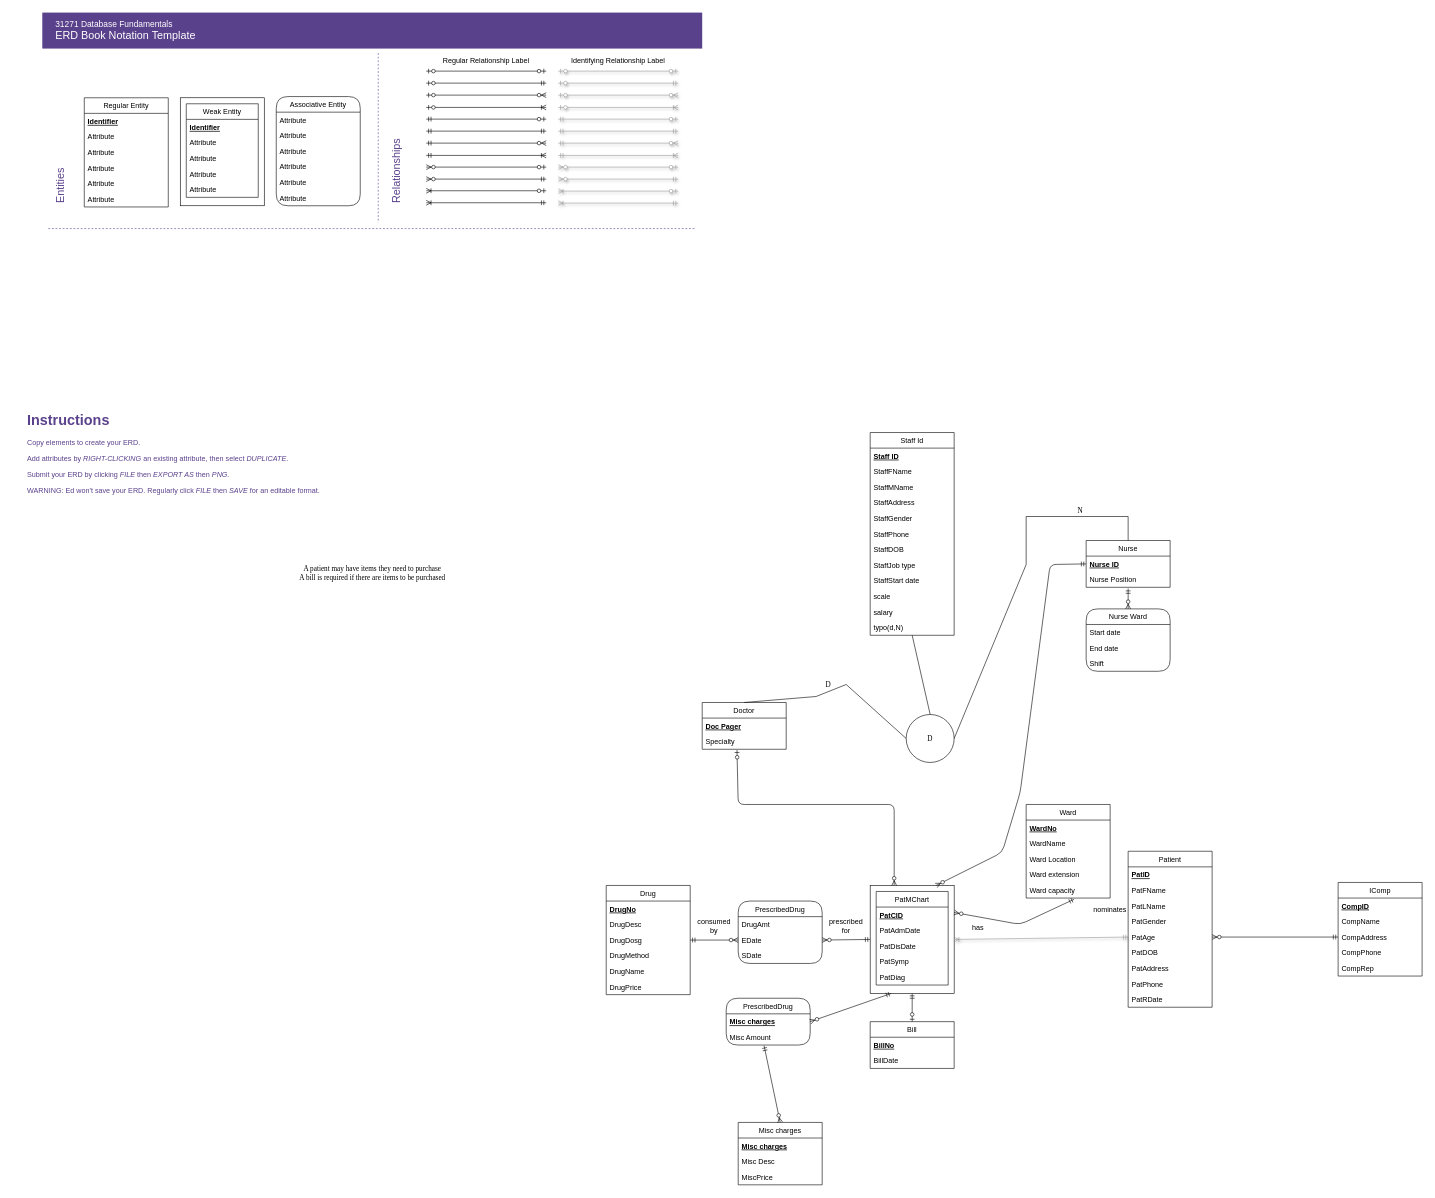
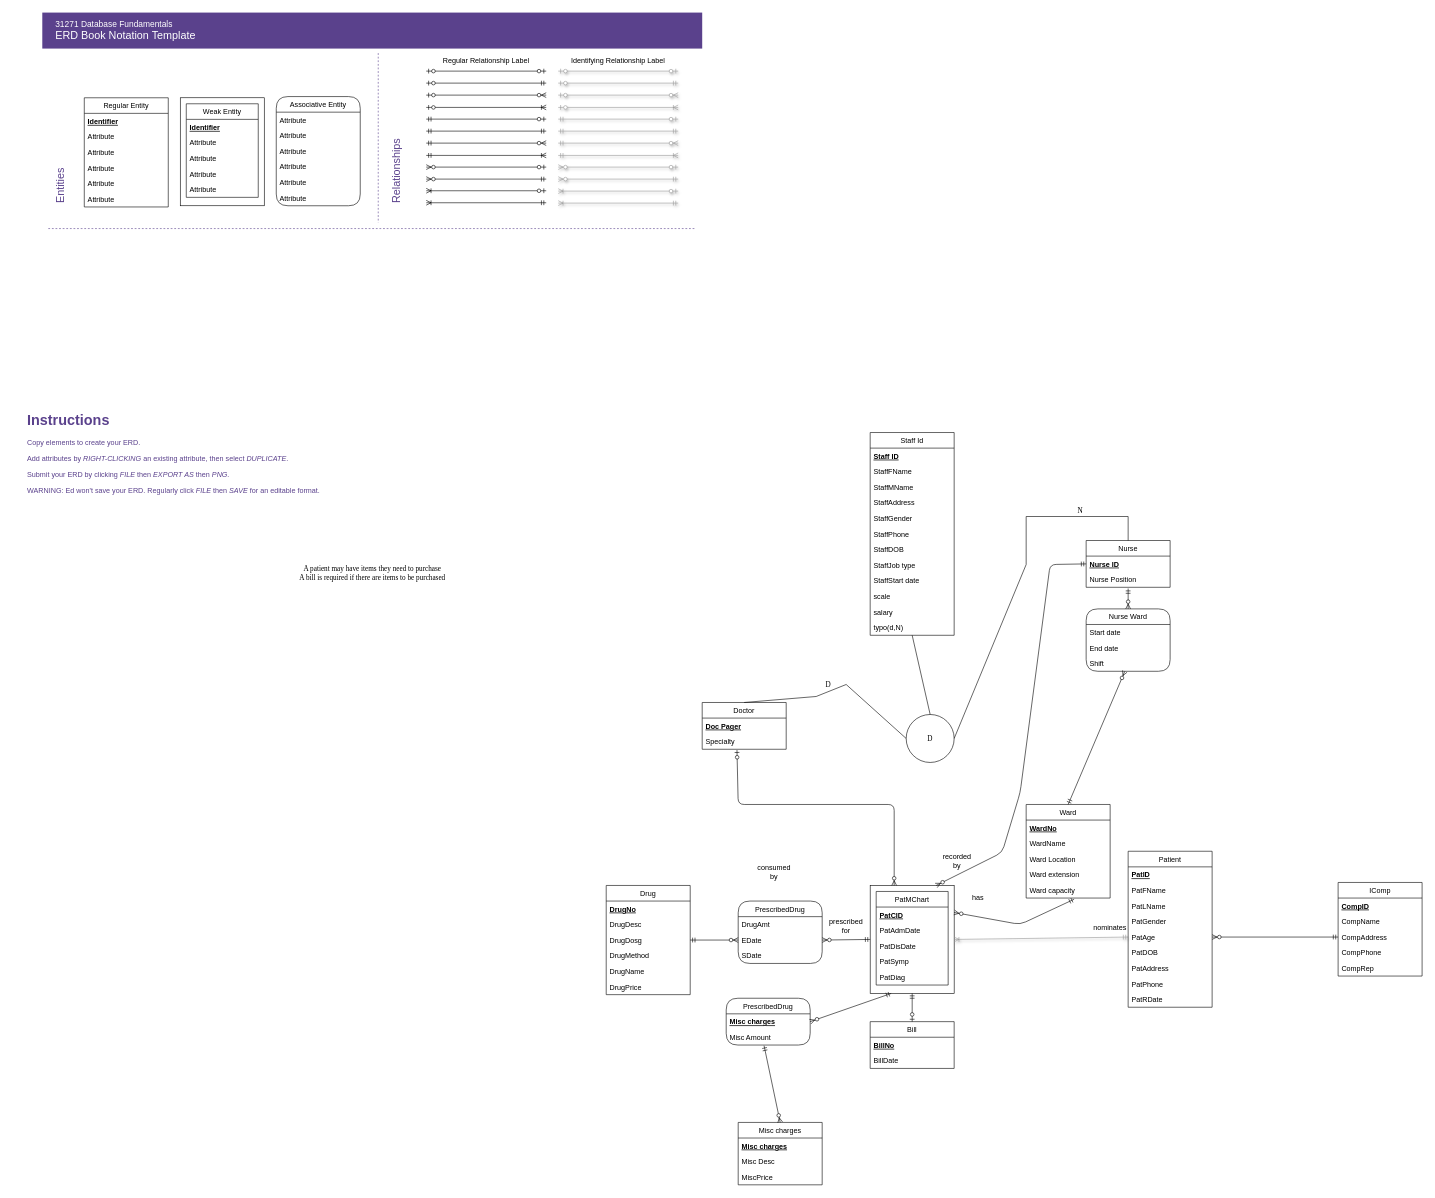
none -> (1096, 739)
none -> (957, 861)
(1110, 909) -> (1110, 927)
(714, 926) -> (774, 872)
(978, 927) -> (978, 897)
